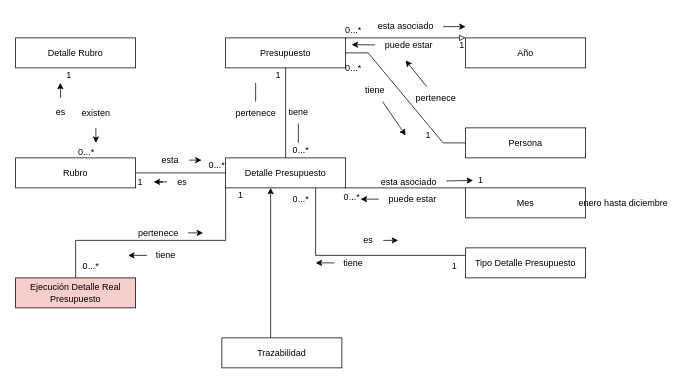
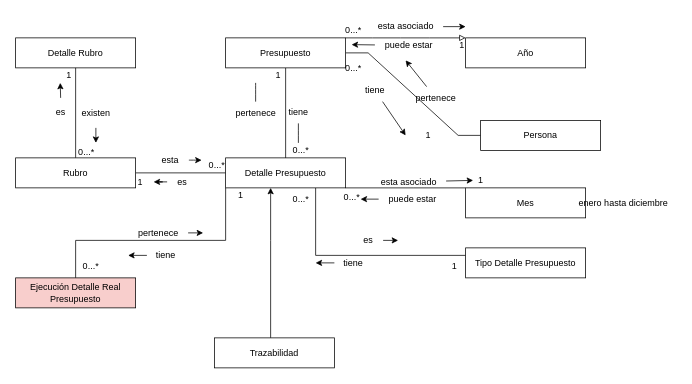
none -> (75, 113)
(525, 143) -> (540, 135)
(282, 353) -> (274, 353)
